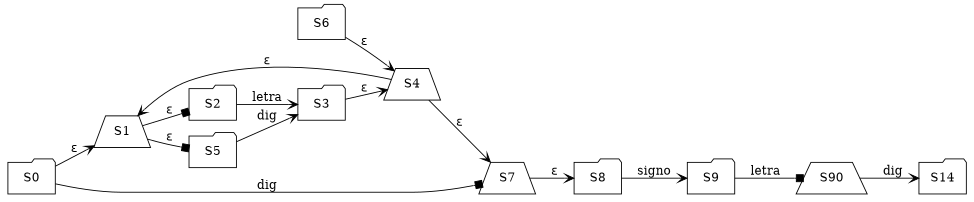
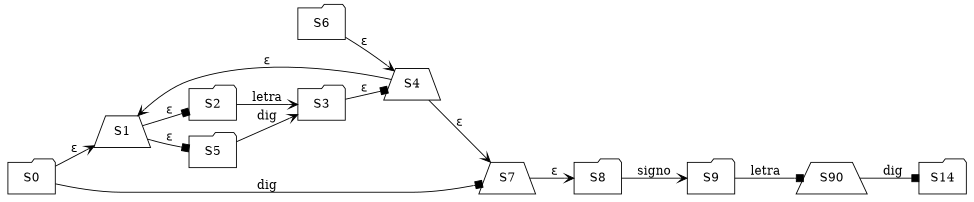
(362, 95) -> (362, 95)
(885, 178) -> (885, 178)
